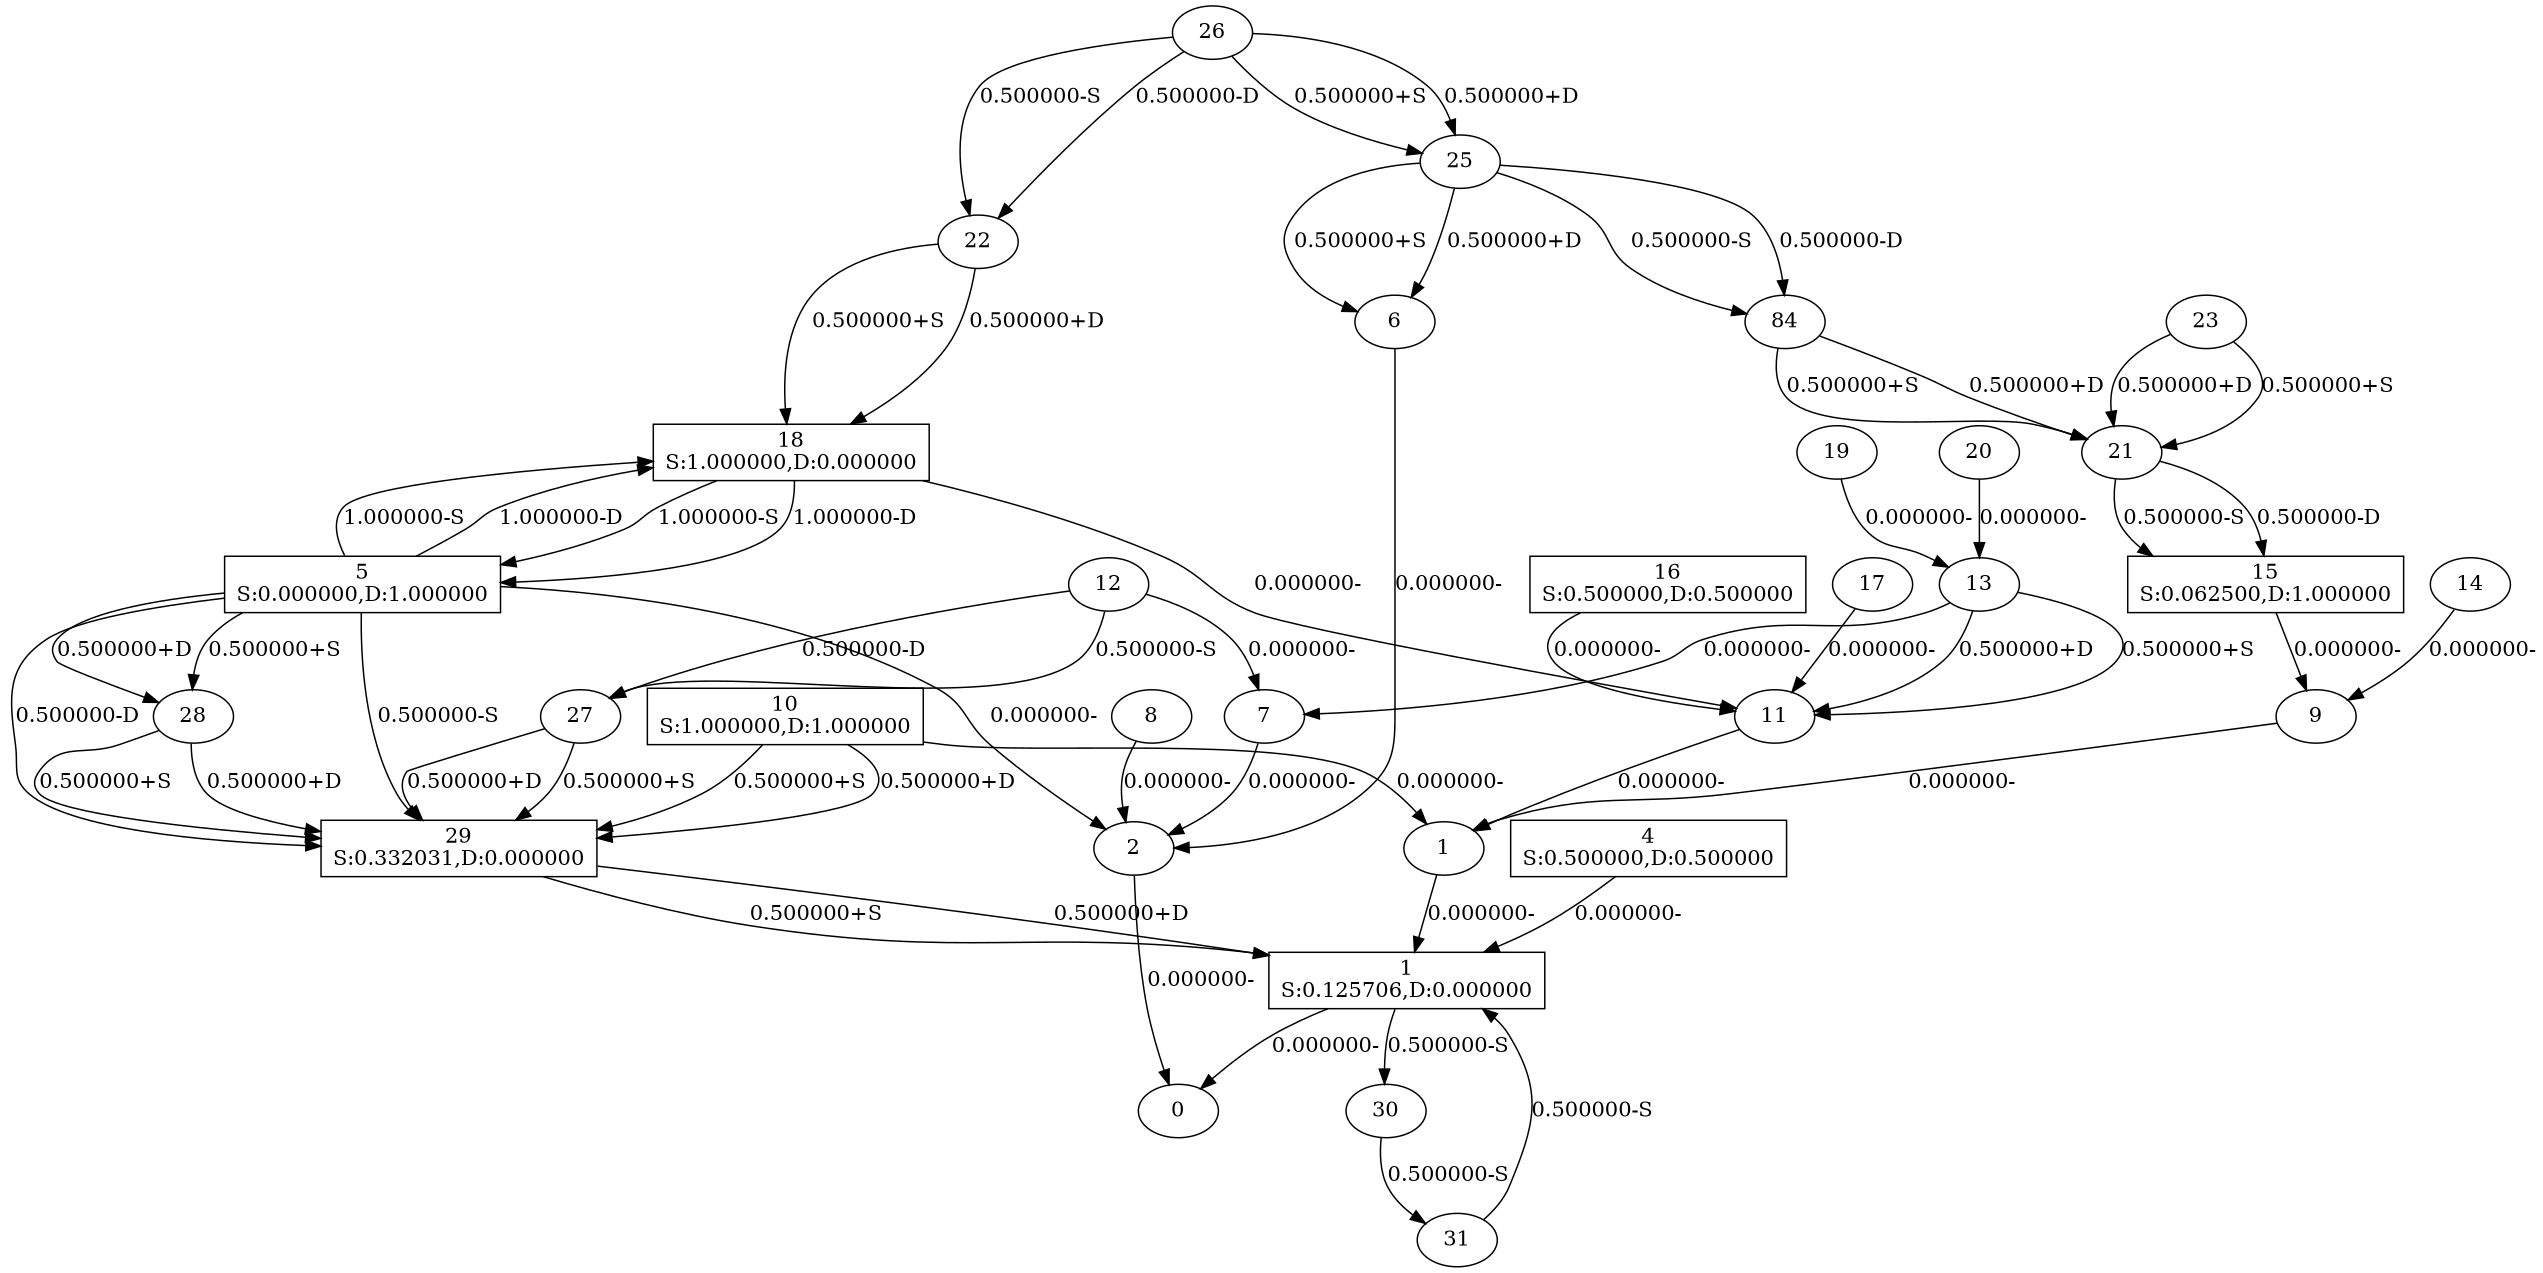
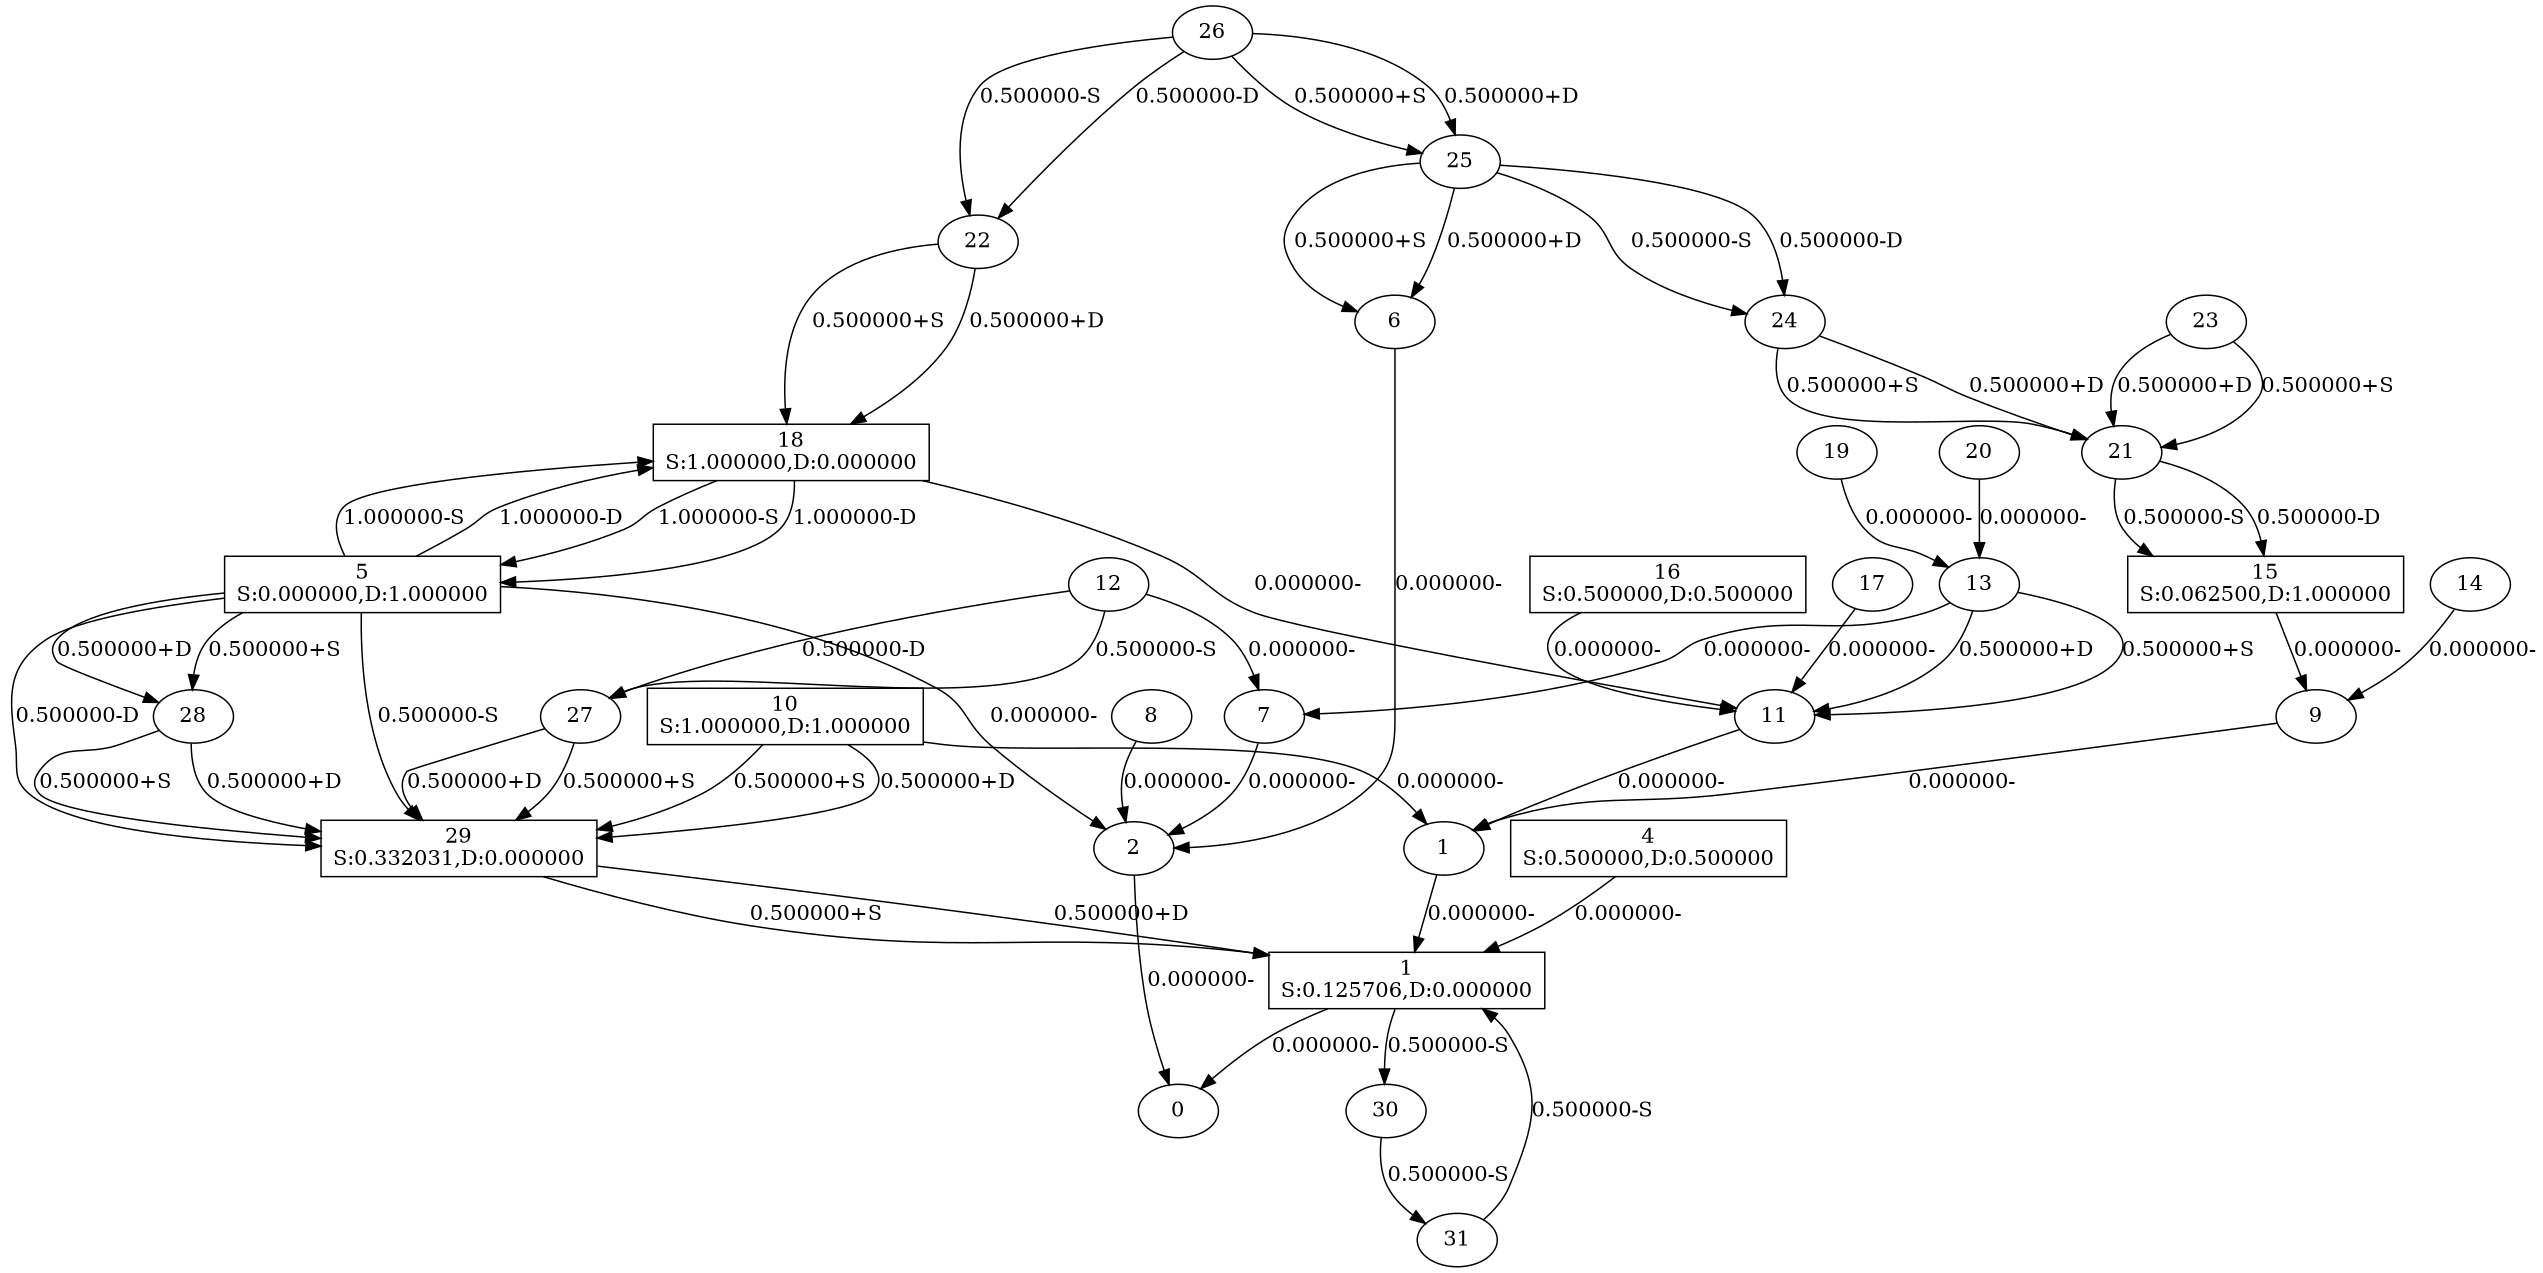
(1785, 322) -> (1785, 322)
